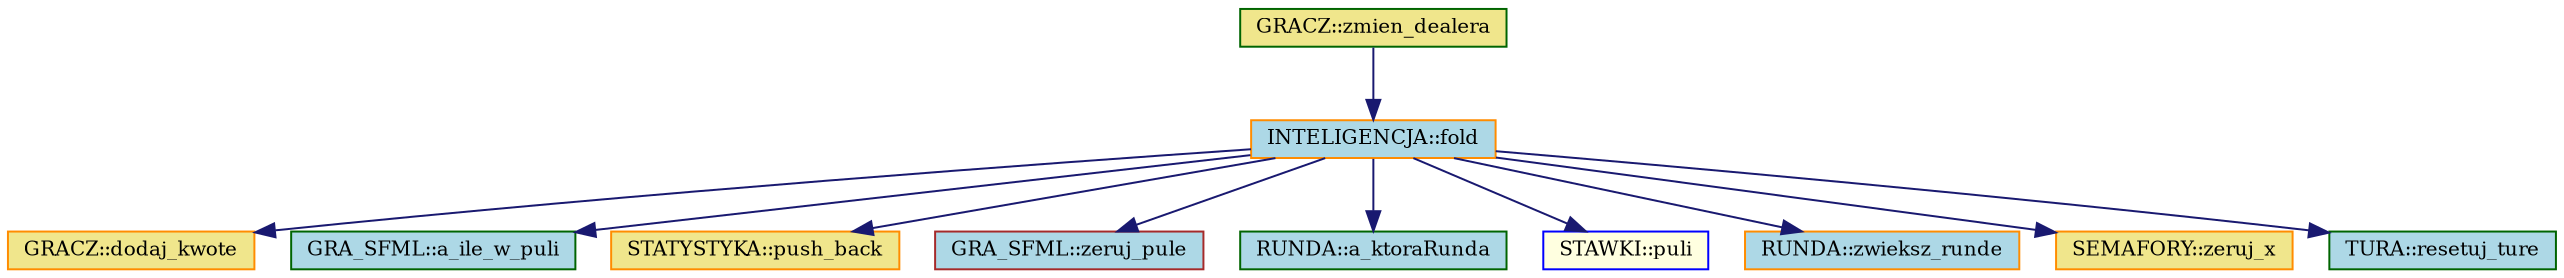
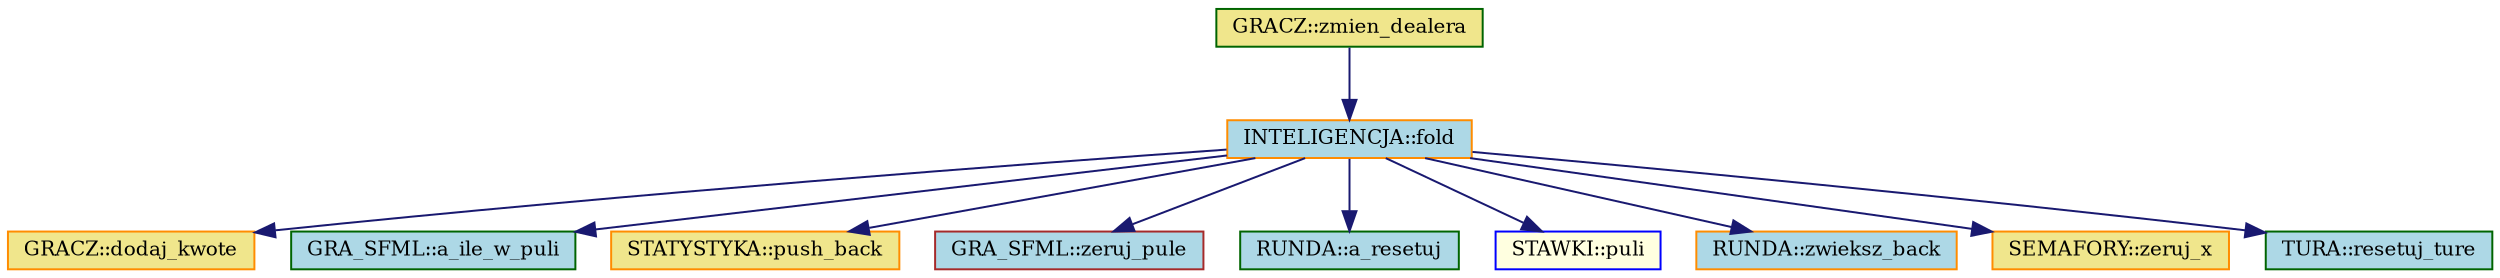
(1373, 250) -> (1350, 250)
(1882, 250) -> (1827, 250)
